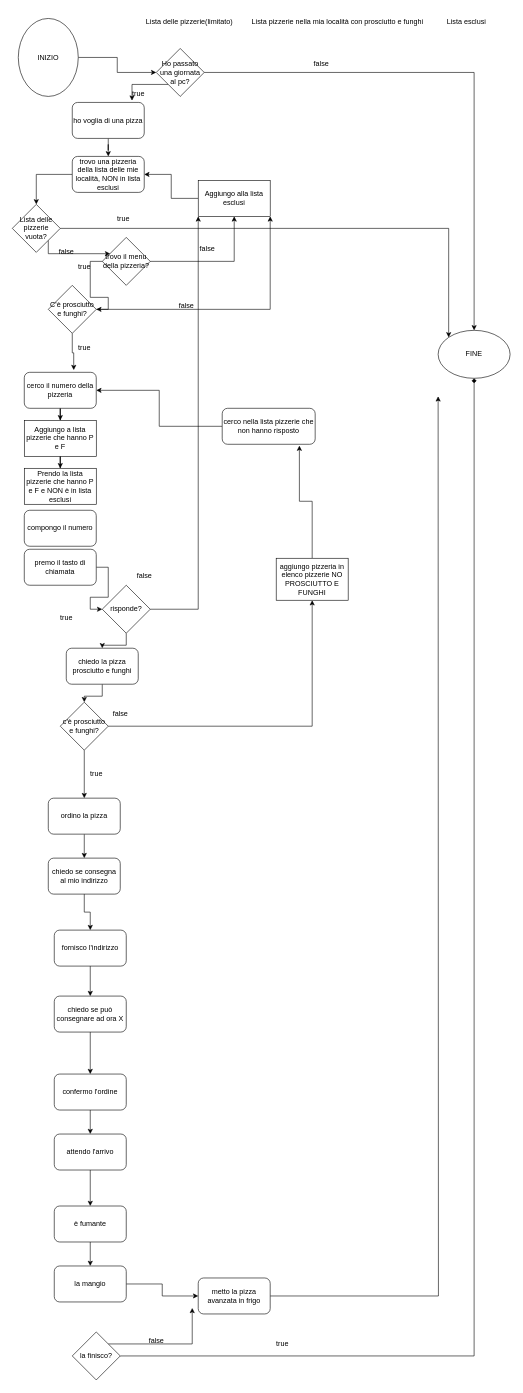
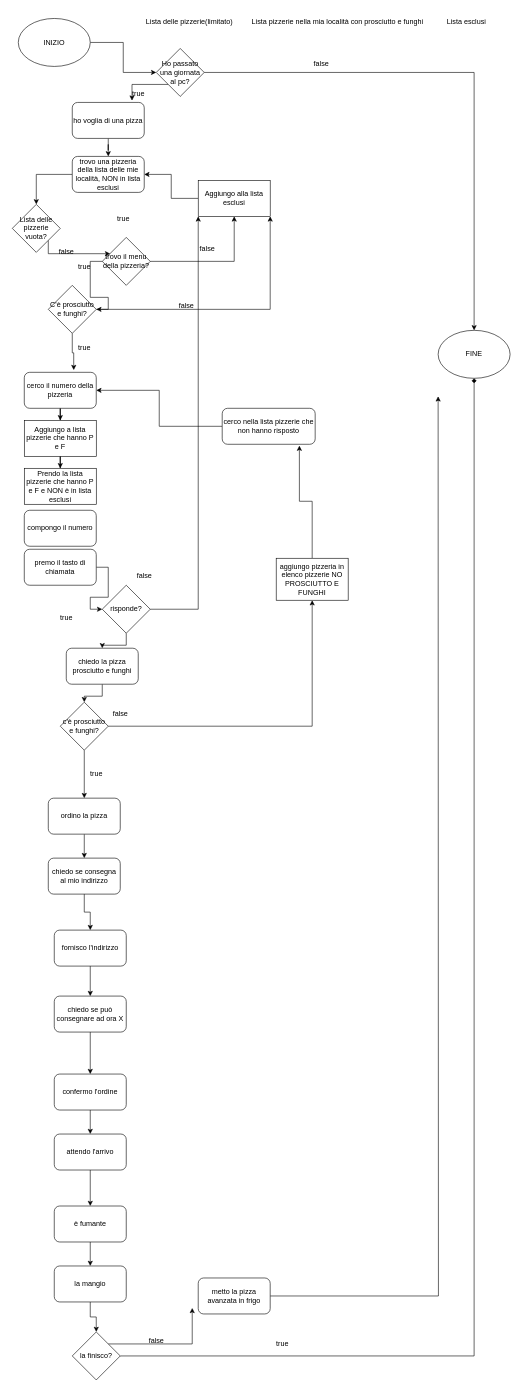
(48, 57) -> (54, 42)
(256, 228) -> none
(162, 1295) -> (90, 1316)
